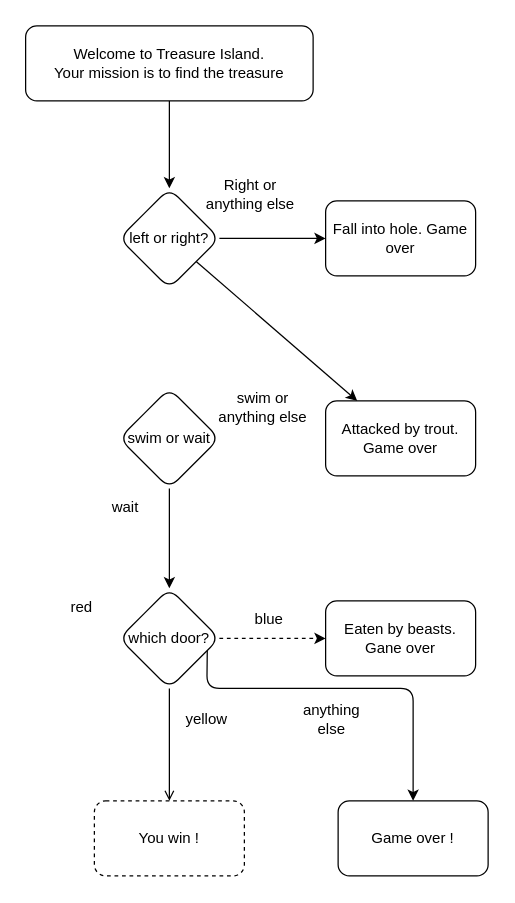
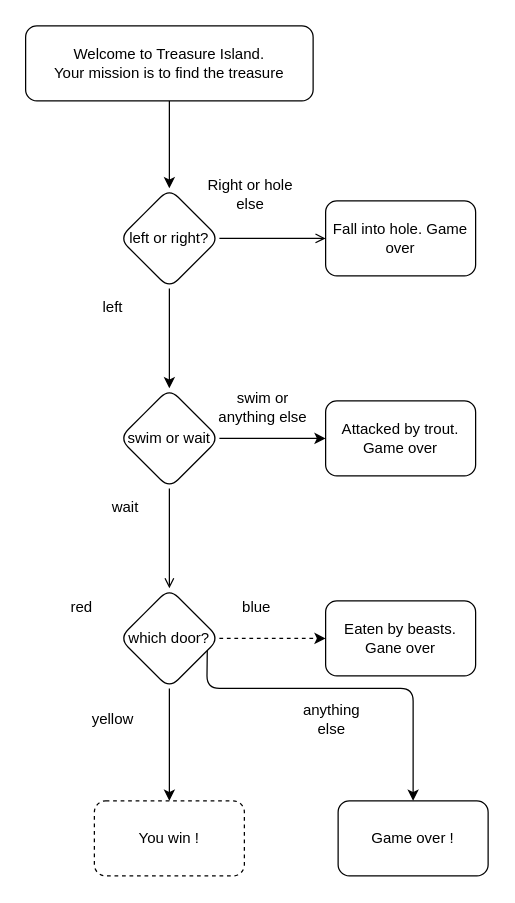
(251, 194) -> (251, 194)
(316, 238) -> (318, 238)
none -> (113, 307)
(273, 328) -> (169, 334)
none -> (269, 438)
(169, 578) -> (169, 581)
(269, 619) -> (257, 607)
(207, 719) -> (113, 719)
(169, 793) -> (169, 791)
